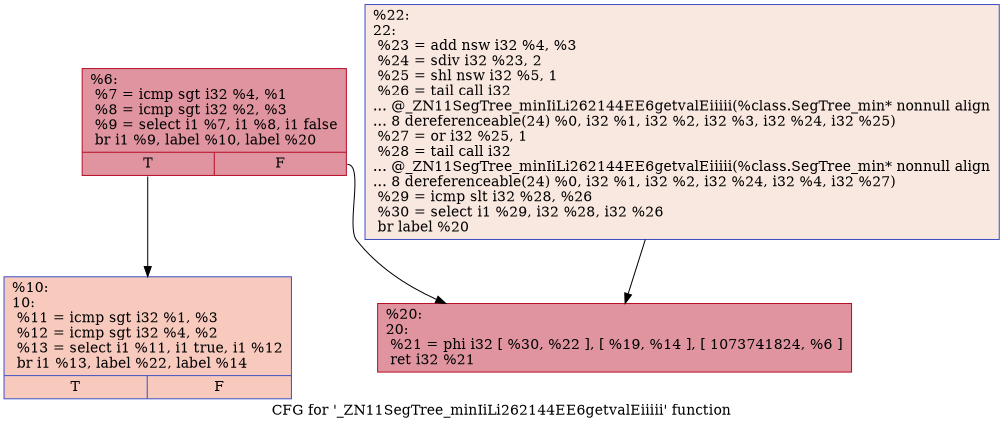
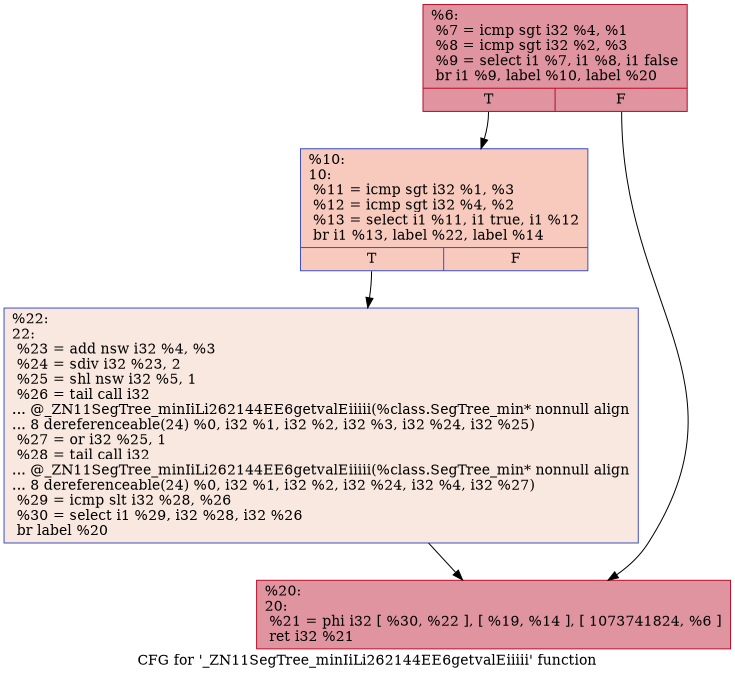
none -> (371, 285)
